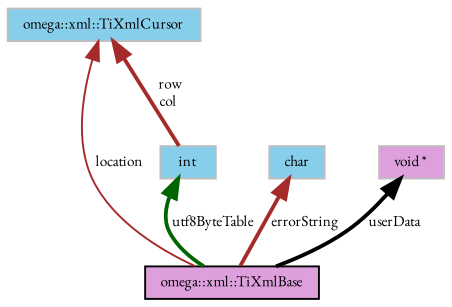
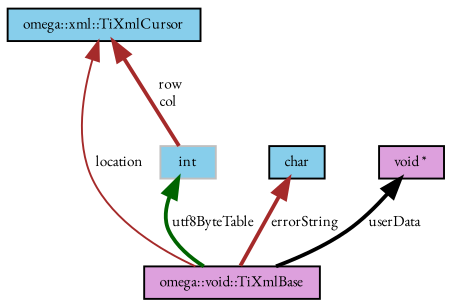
(104, 25) -> (104, 25)
(297, 162) -> (297, 162)
(412, 162) -> (412, 162)
(232, 283) -> (232, 283)
